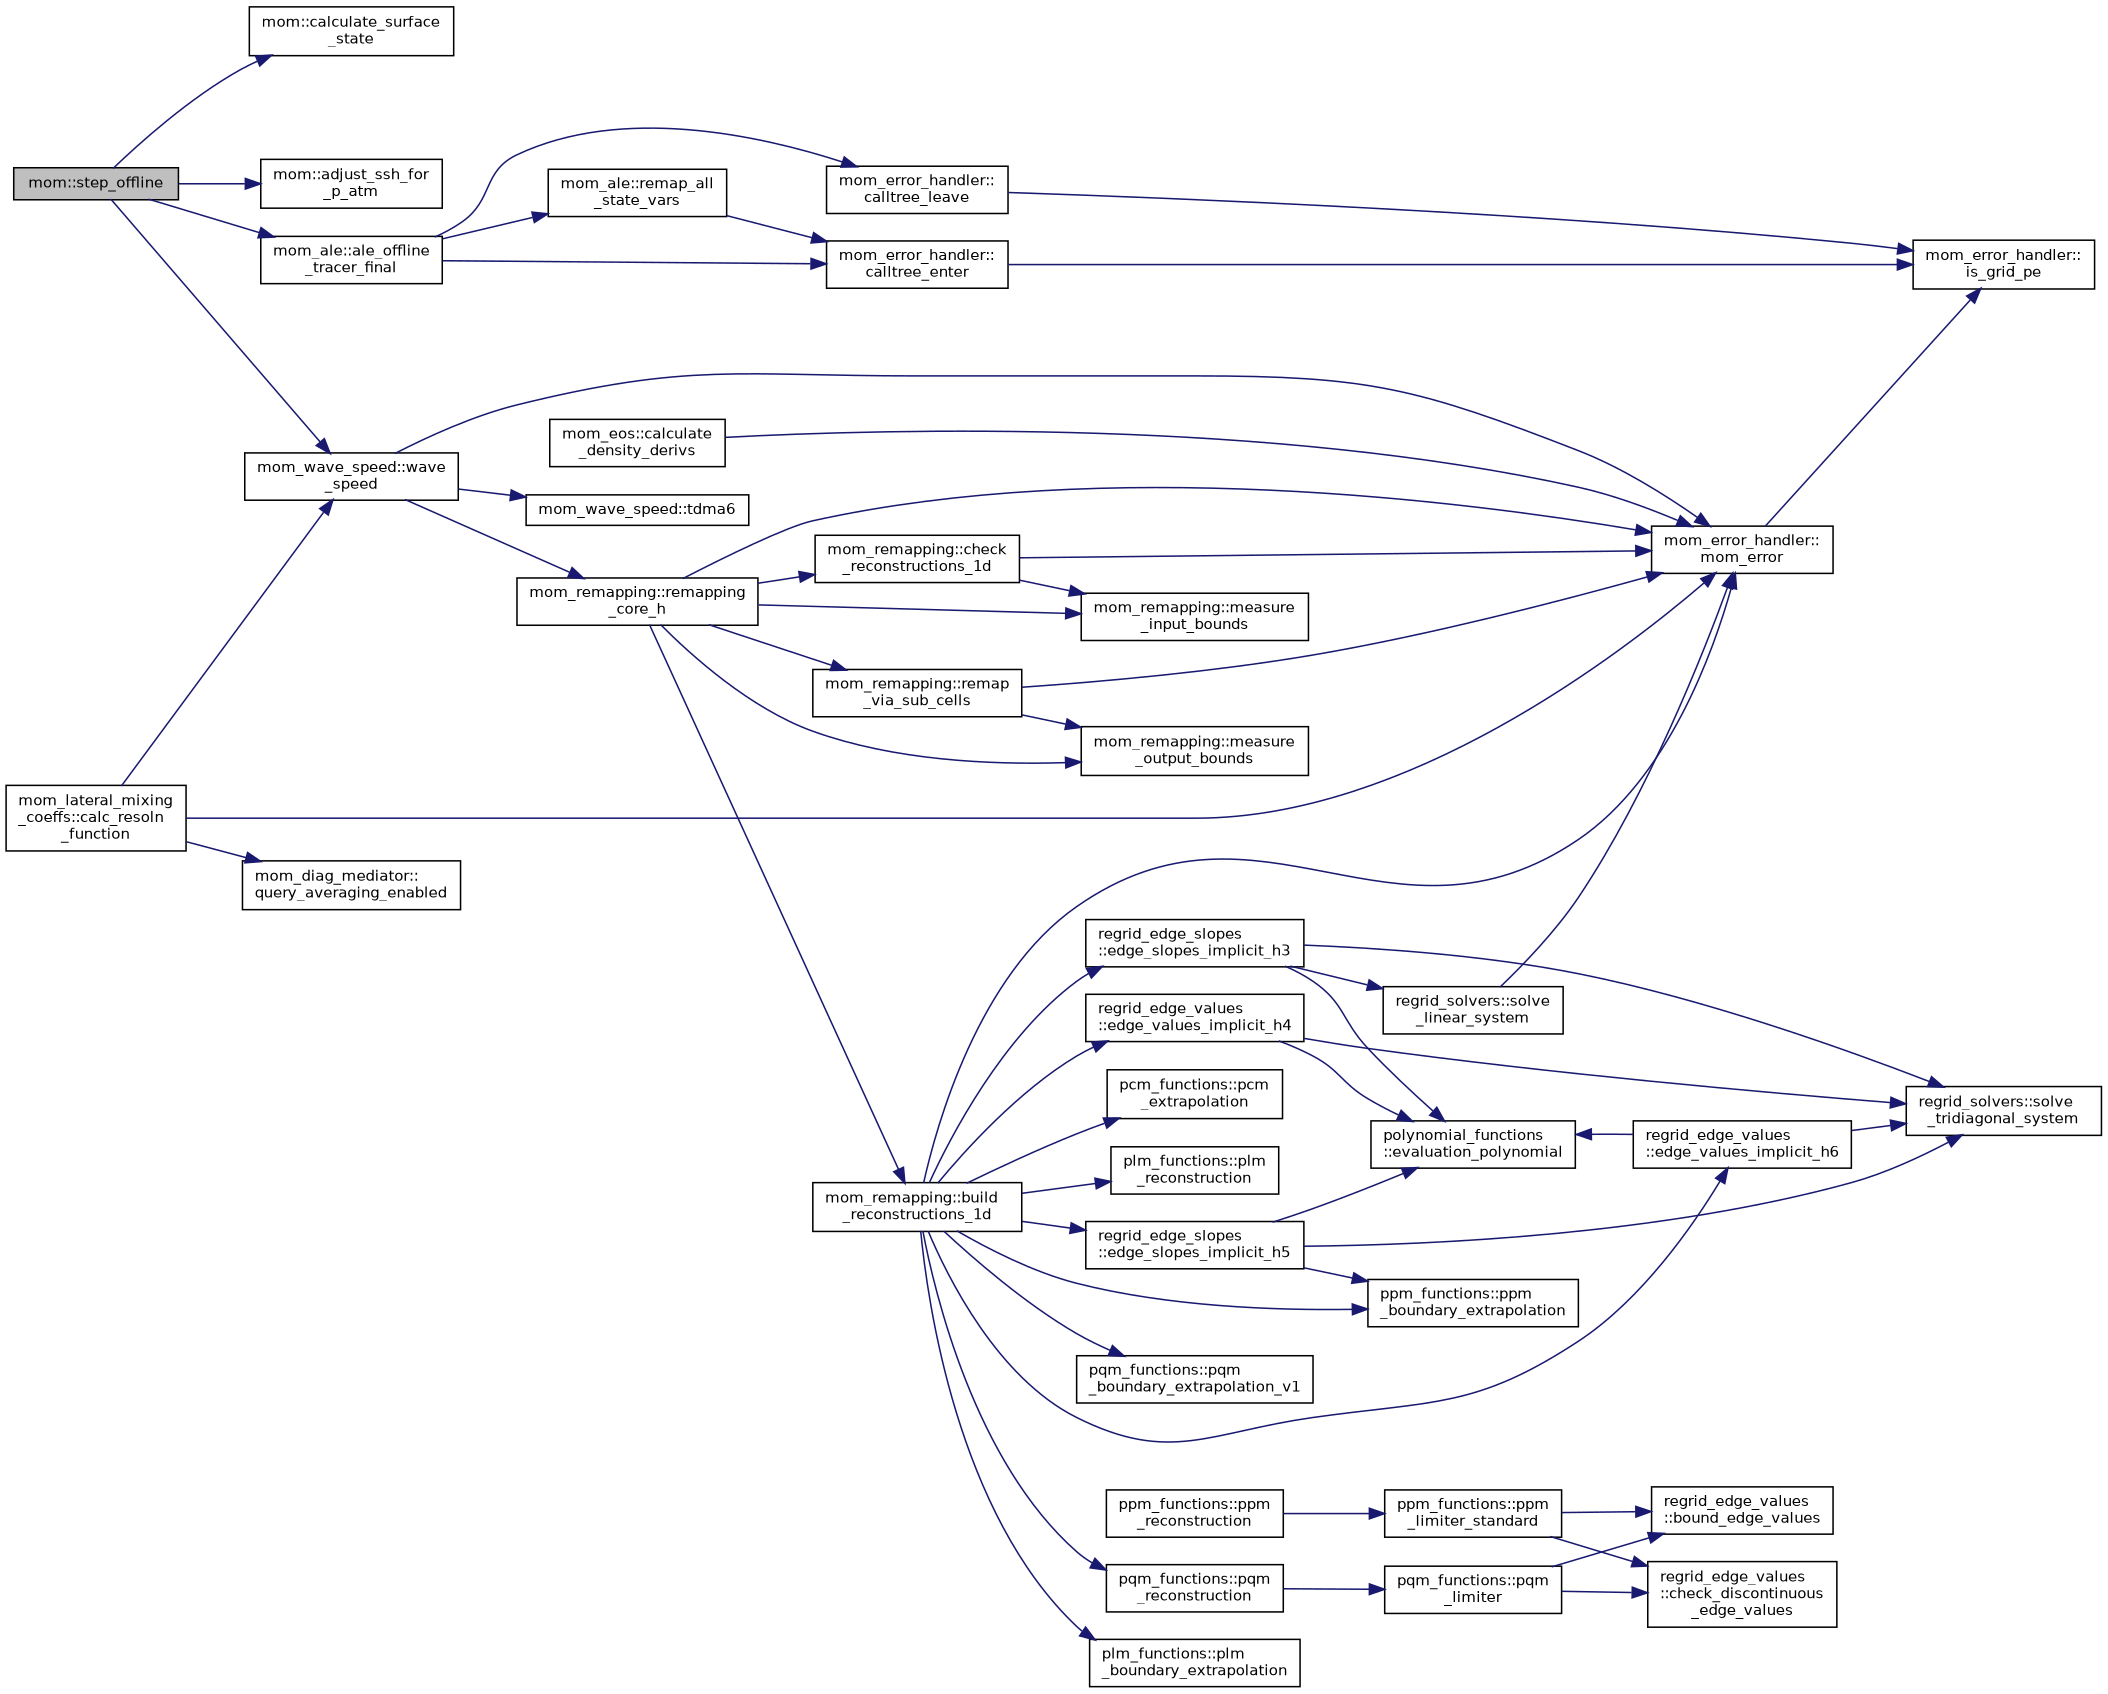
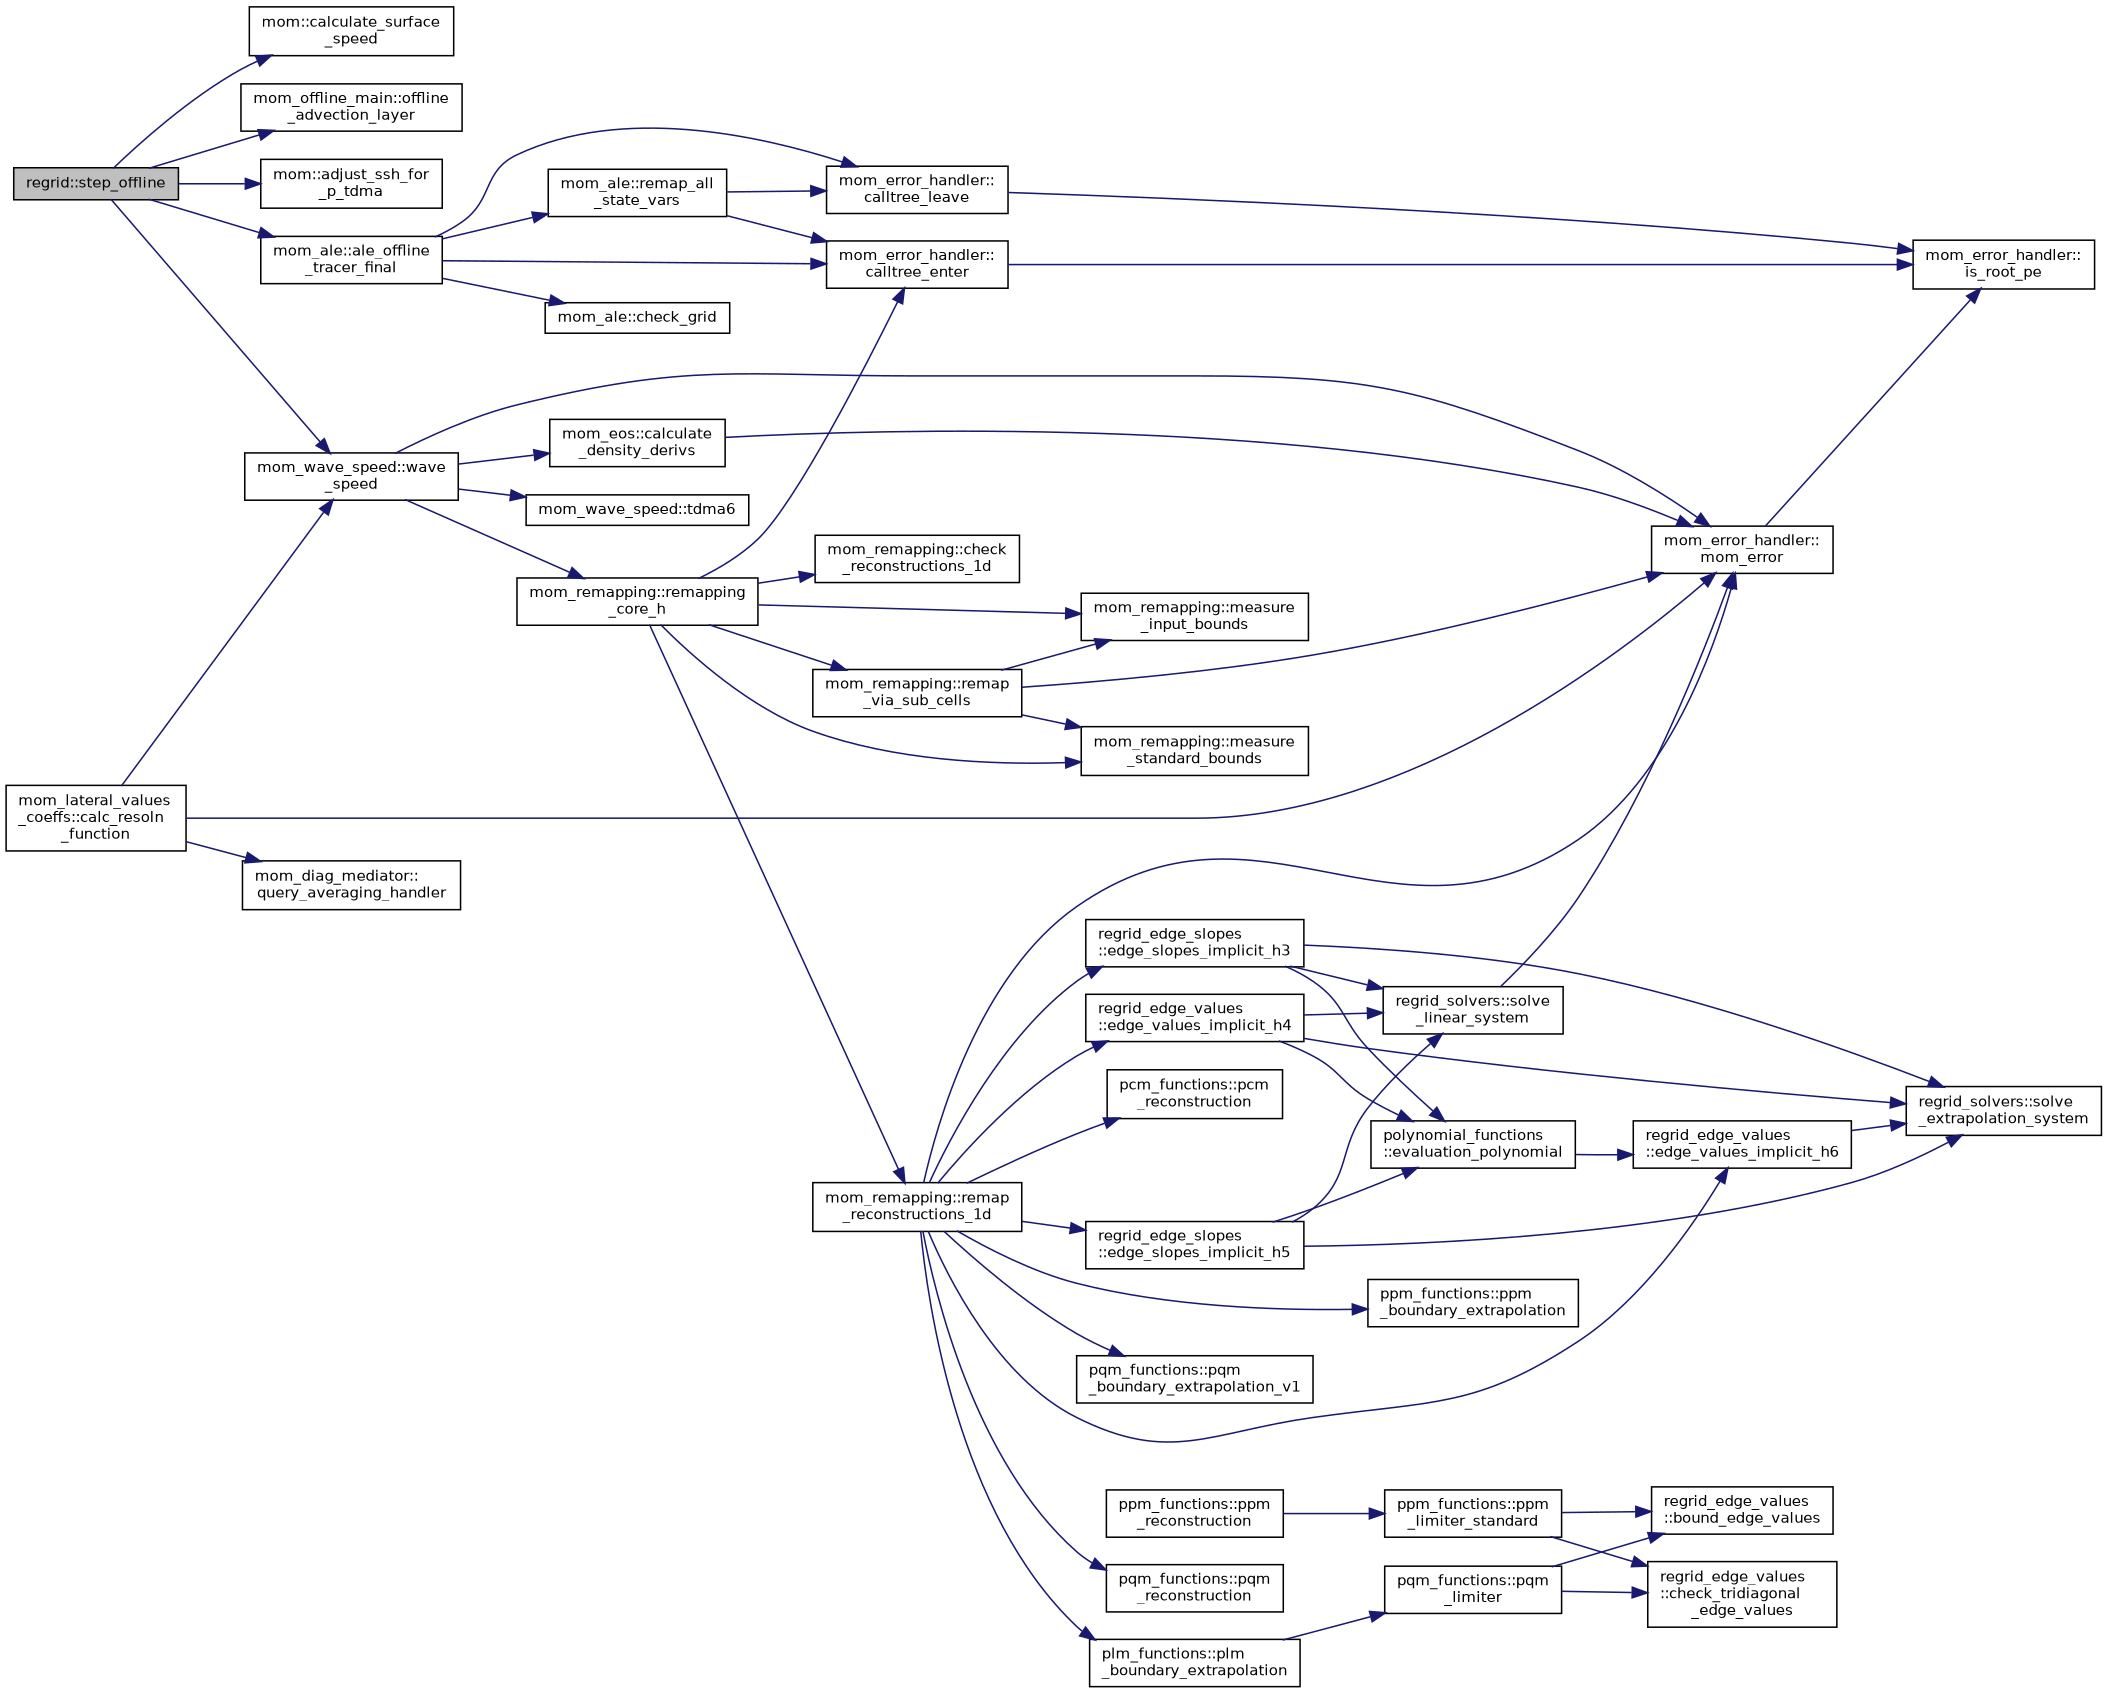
(352, 31) -> (352, 31)
none -> (352, 108)
(96, 184) -> (96, 184)
(352, 184) -> (352, 184)
none -> (769, 191)
(2004, 265) -> (2004, 265)
none -> (637, 318)
none -> (496, 460)
(1153, 488) -> (816, 455)
(1328, 554) -> none
(1044, 585) -> (1048, 657)
(1195, 751) -> (1195, 751)
(96, 818) -> (96, 818)
(352, 885) -> (352, 885)
none -> (1332, 1014)
(1195, 1094) -> (1195, 1094)
(2004, 1111) -> (2004, 1111)
(1612, 1134) -> (1597, 1155)
(1195, 1170) -> none
(917, 1207) -> (917, 1207)
(1328, 1273) -> (1355, 1130)
(1326, 1589) -> (1327, 1628)
(1742, 1594) -> (1742, 1594)
